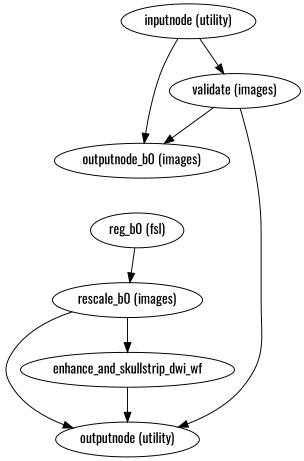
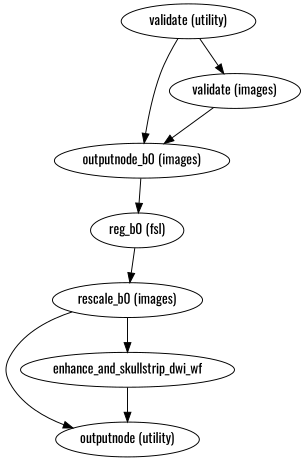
(188, 21) -> (188, 21)
none -> (140, 191)
(261, 283) -> none
